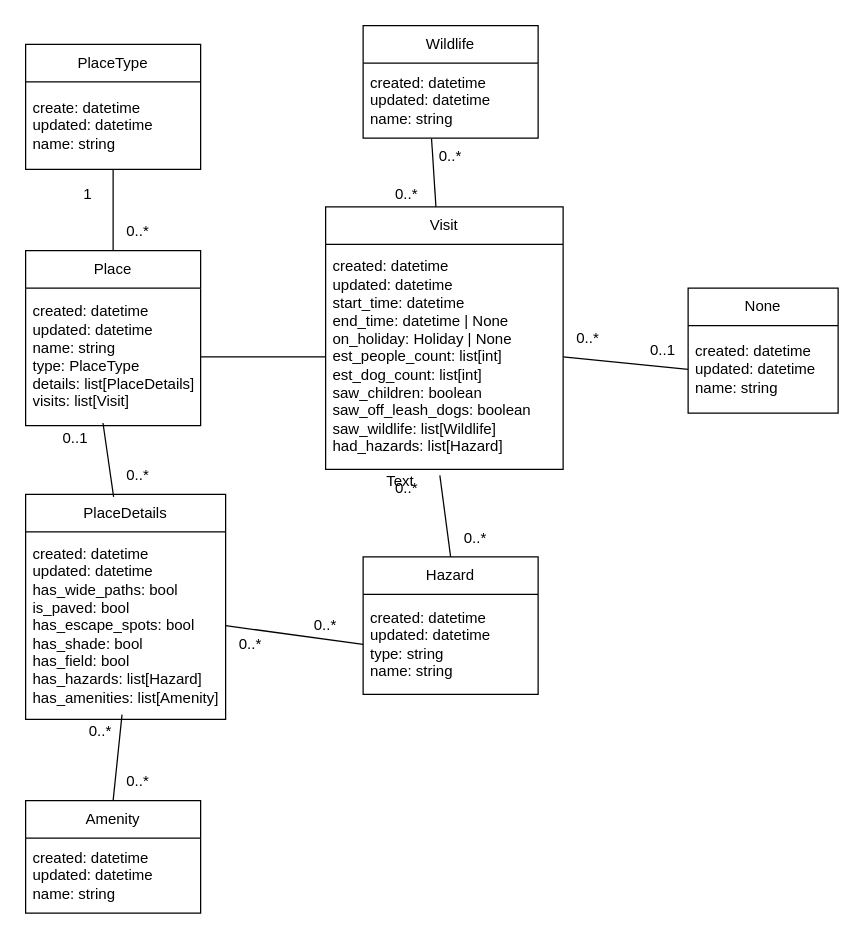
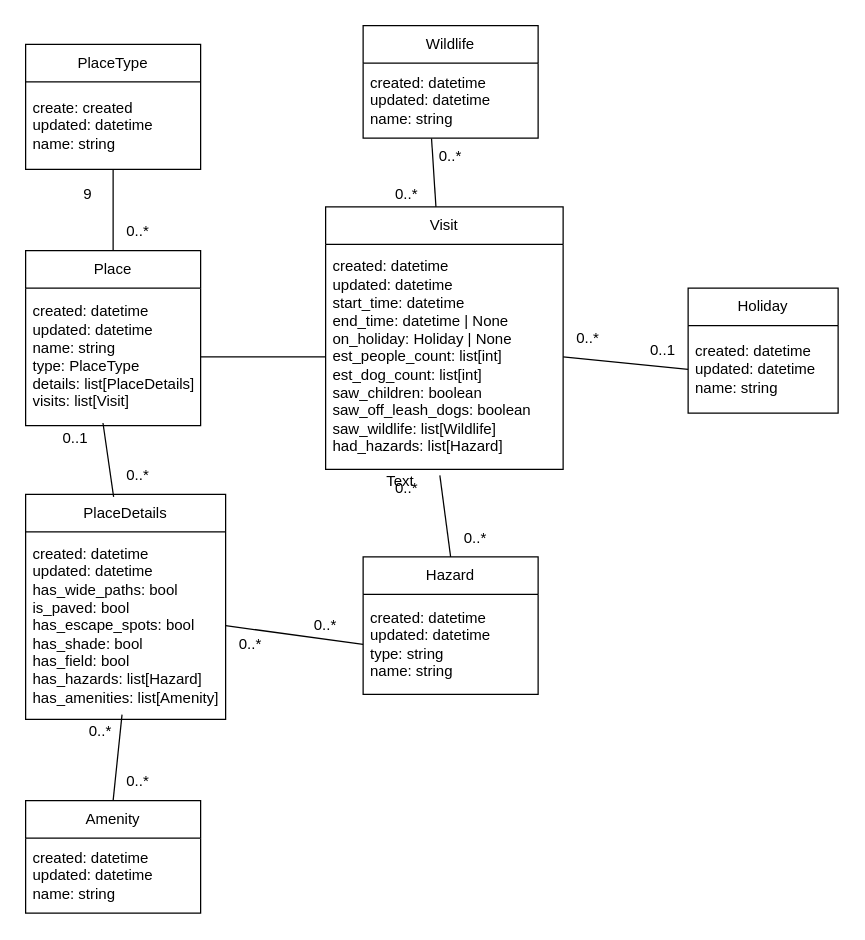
(99, 126) -> (99, 126)
(88, 194) -> (88, 194)
(763, 307) -> (763, 307)
